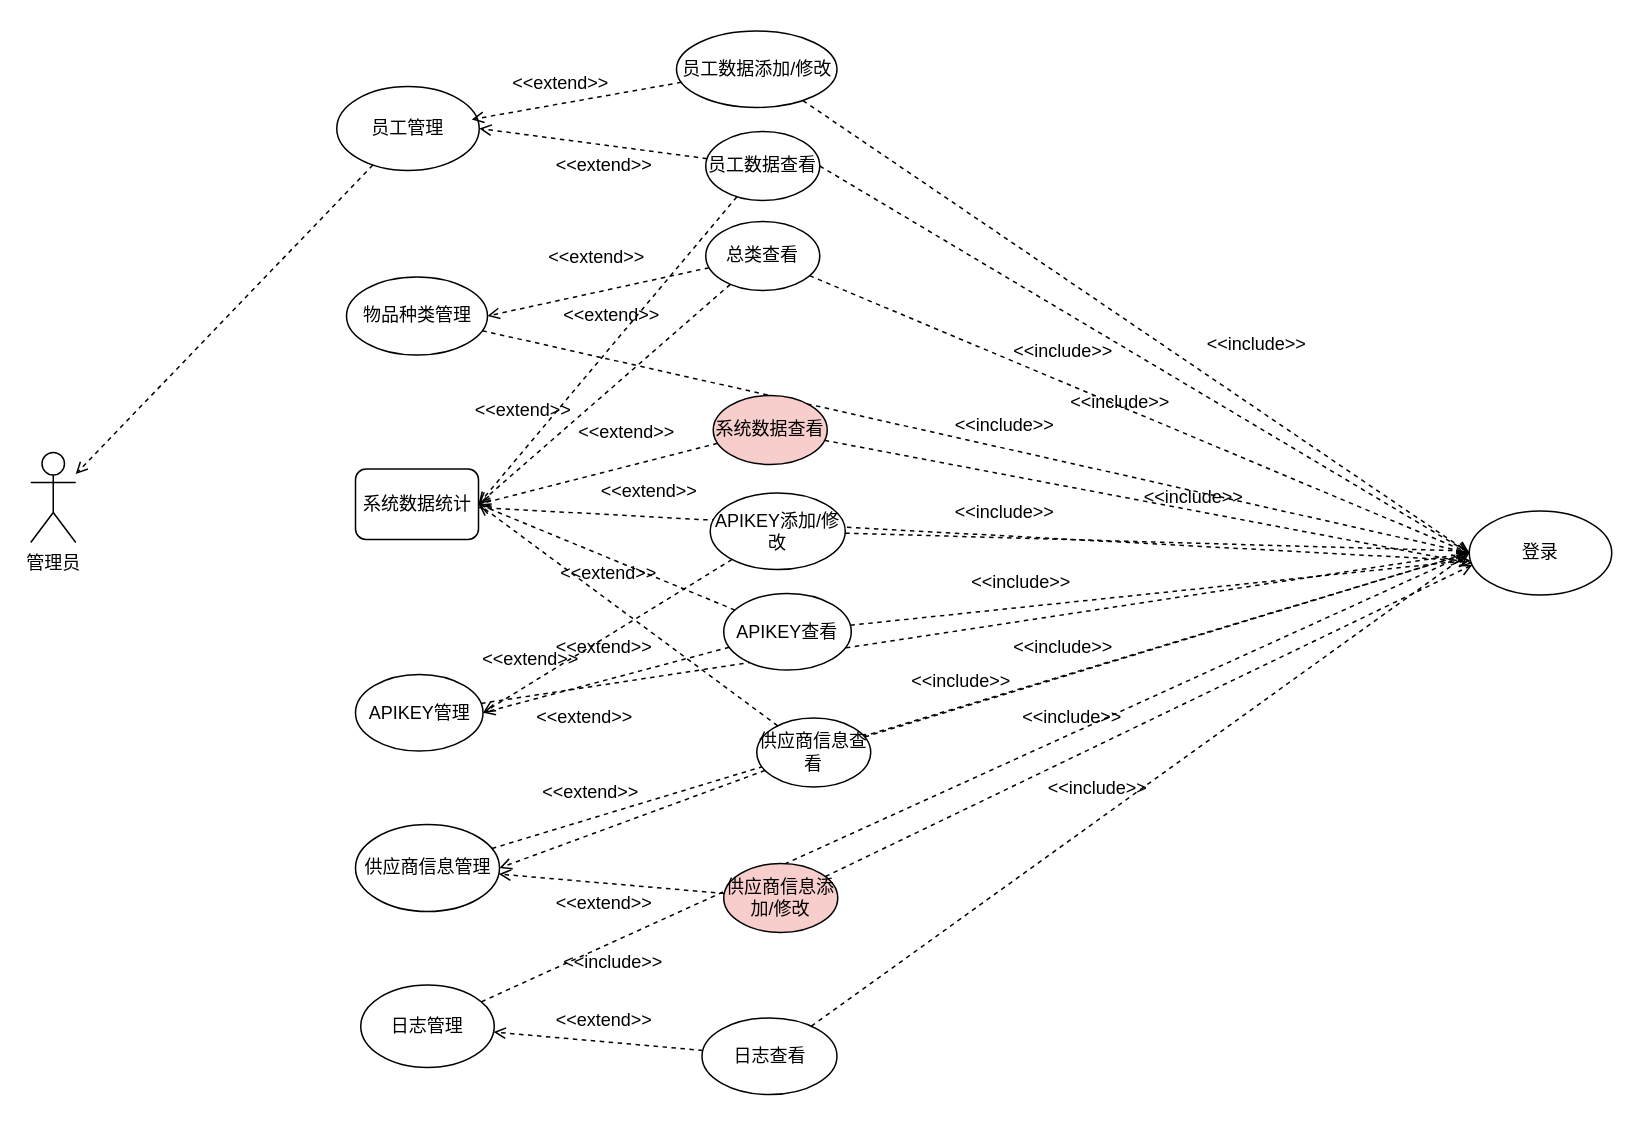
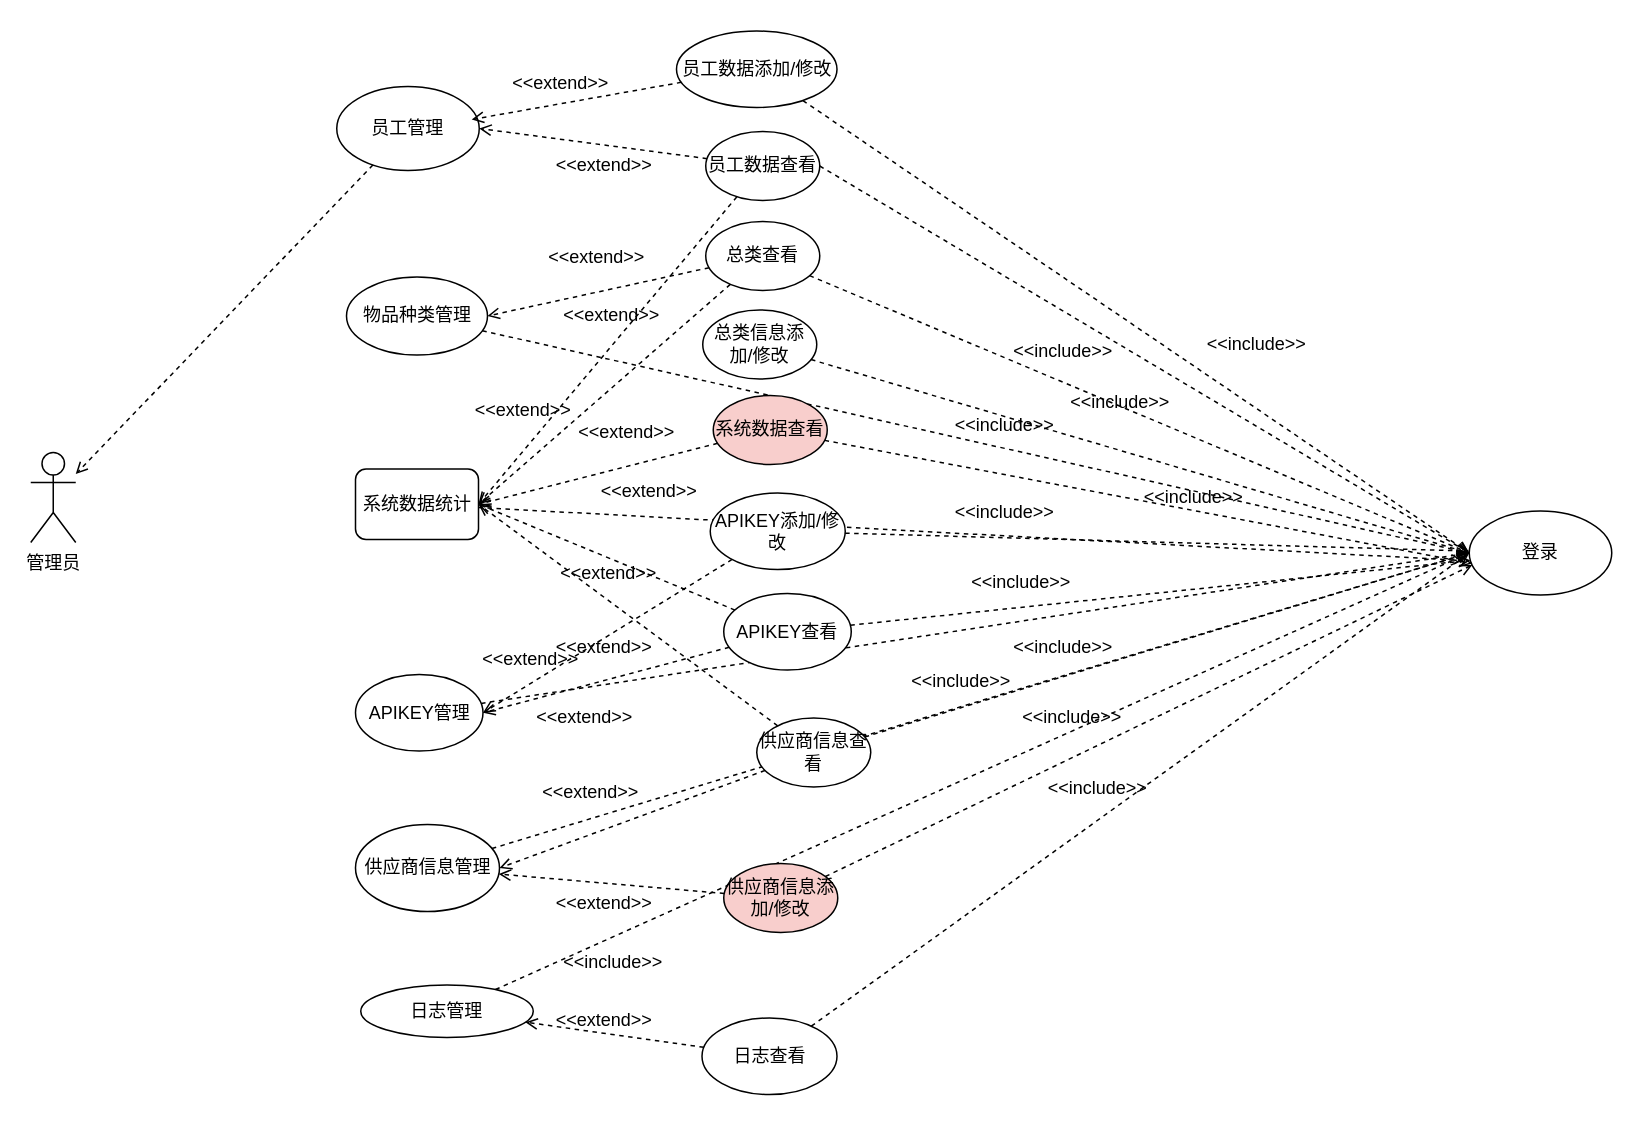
none -> (760, 344)
none -> (1132, 454)
(428, 1026) -> (447, 1011)
